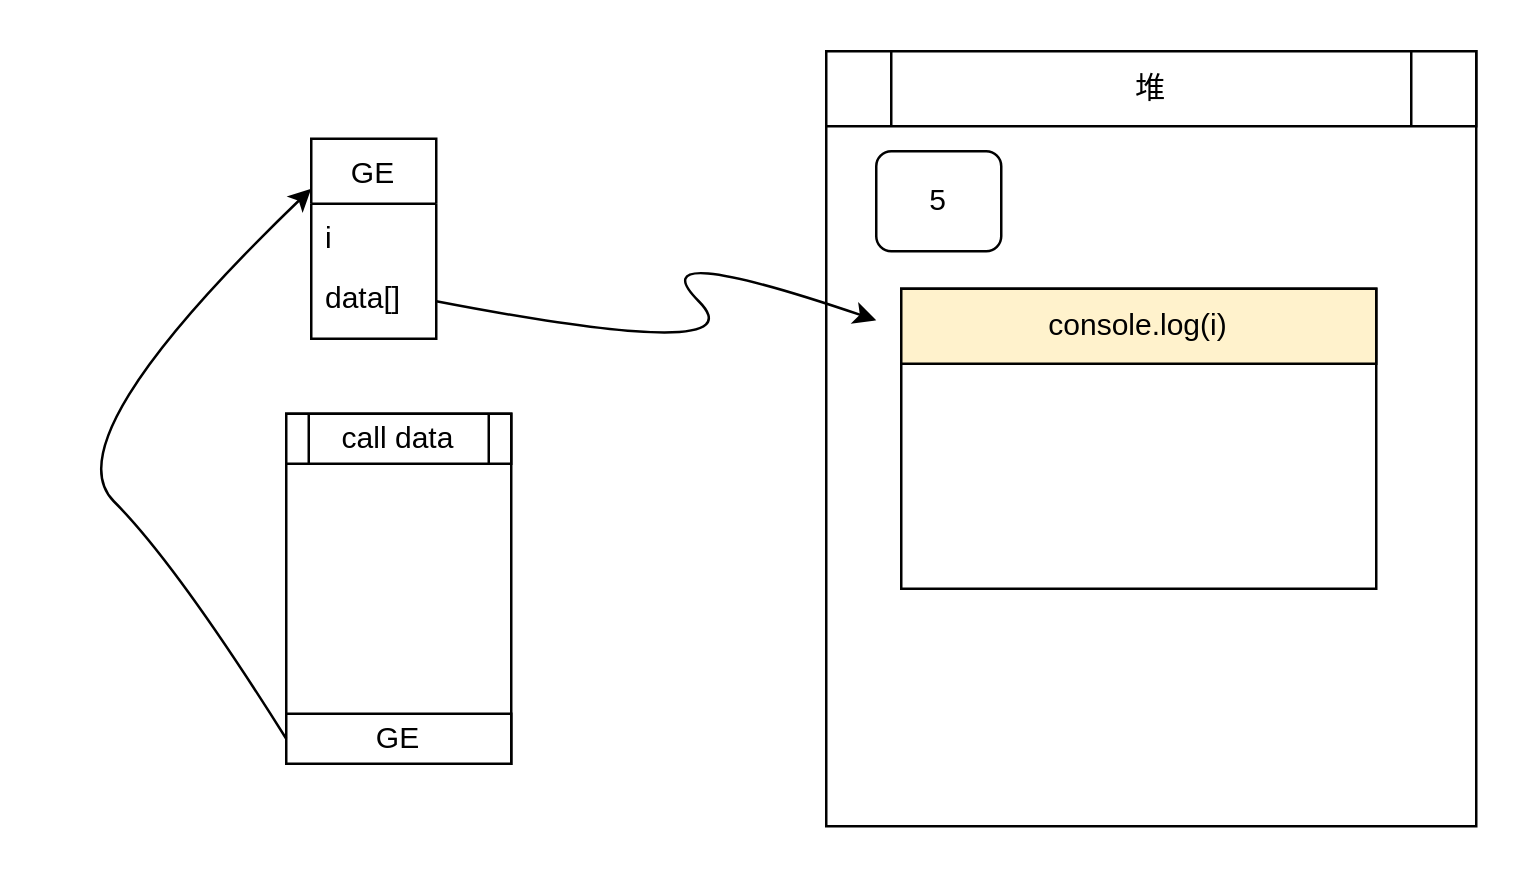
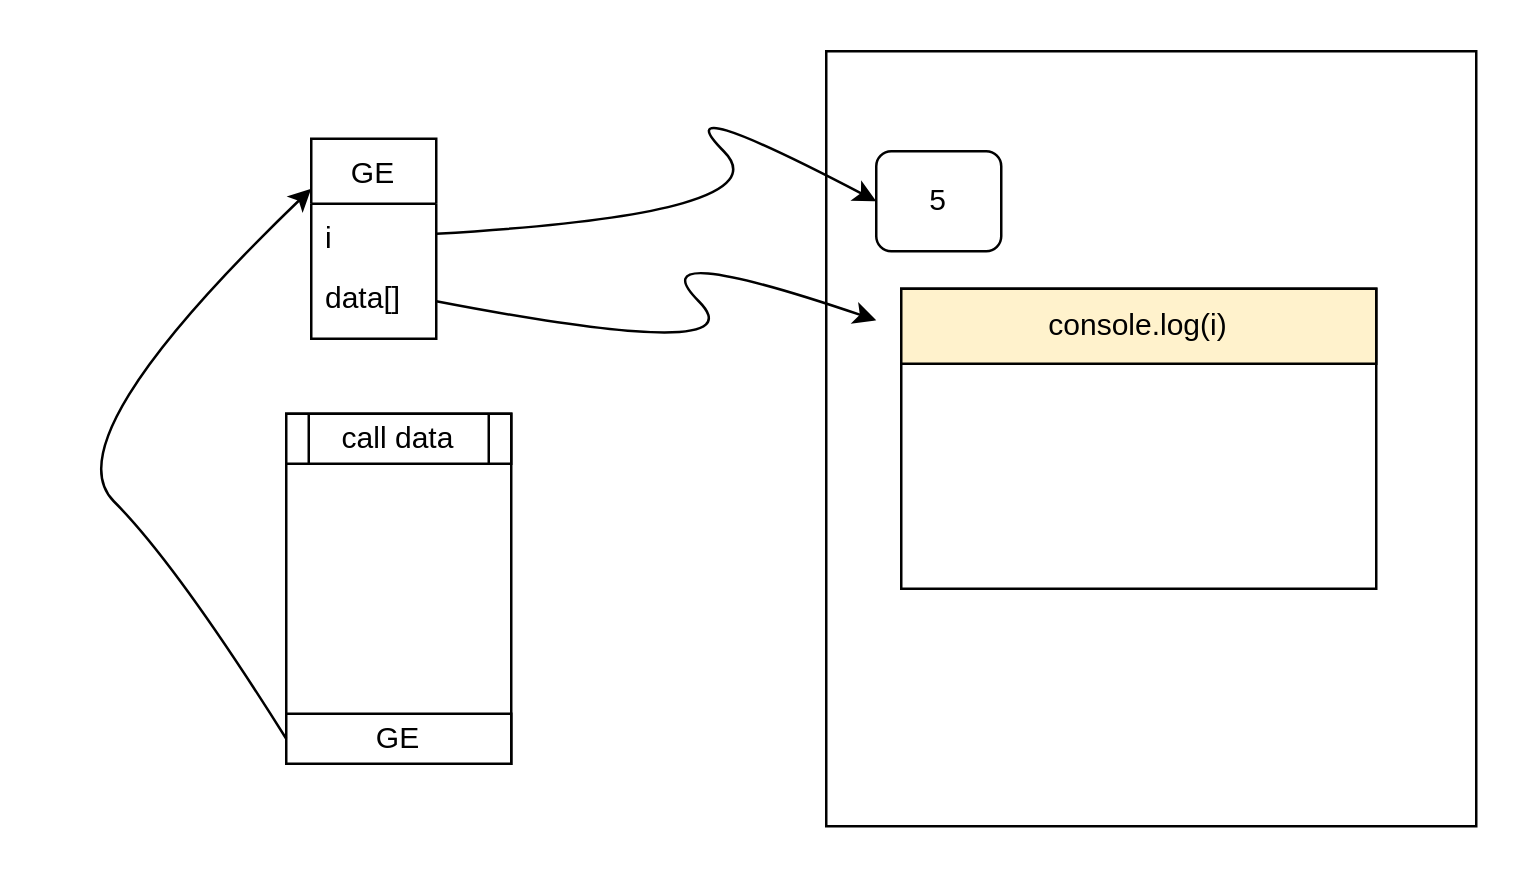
(1151, 89) -> none
none -> (694, 199)
